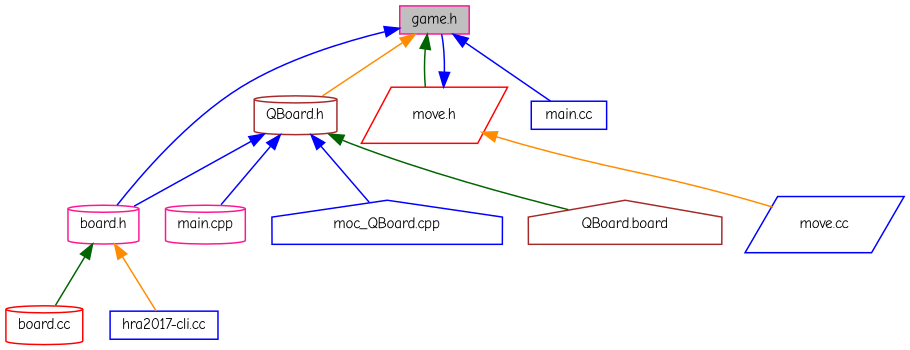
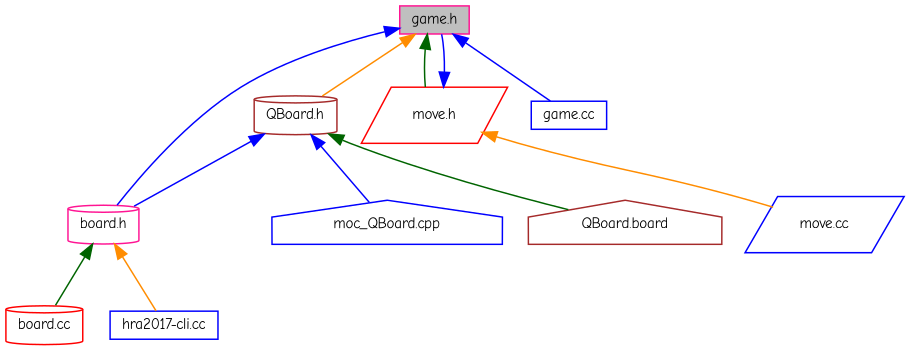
(569, 115) -> (569, 115)
(205, 225) -> none
